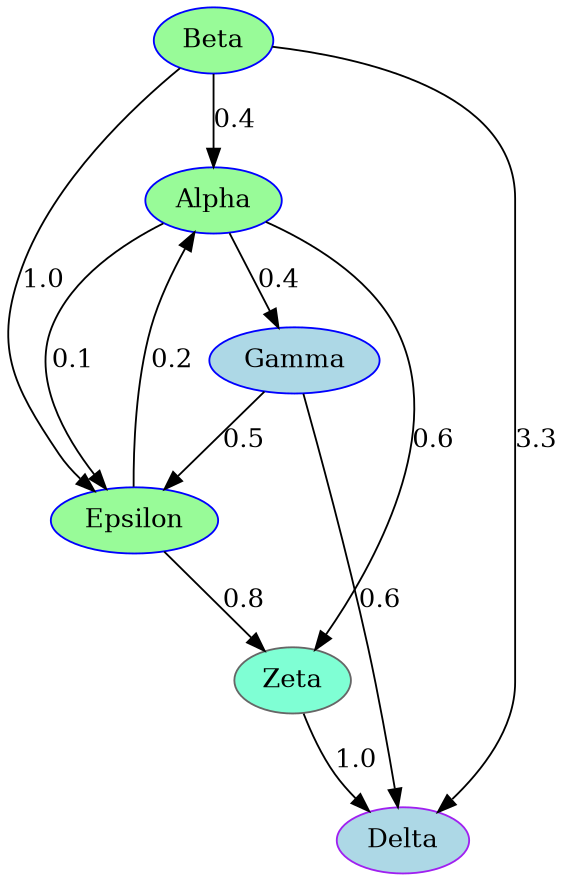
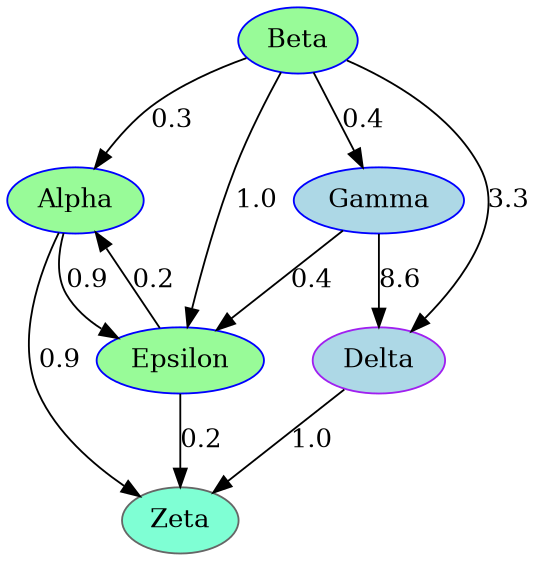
(235, 120) -> (172, 120)
(250, 272) -> (334, 112)
(73, 360) -> (87, 280)
(244, 440) -> (312, 280)
(433, 440) -> (60, 360)
(244, 600) -> (201, 440)
(380, 600) -> (400, 280)
(325, 759) -> (286, 435)
